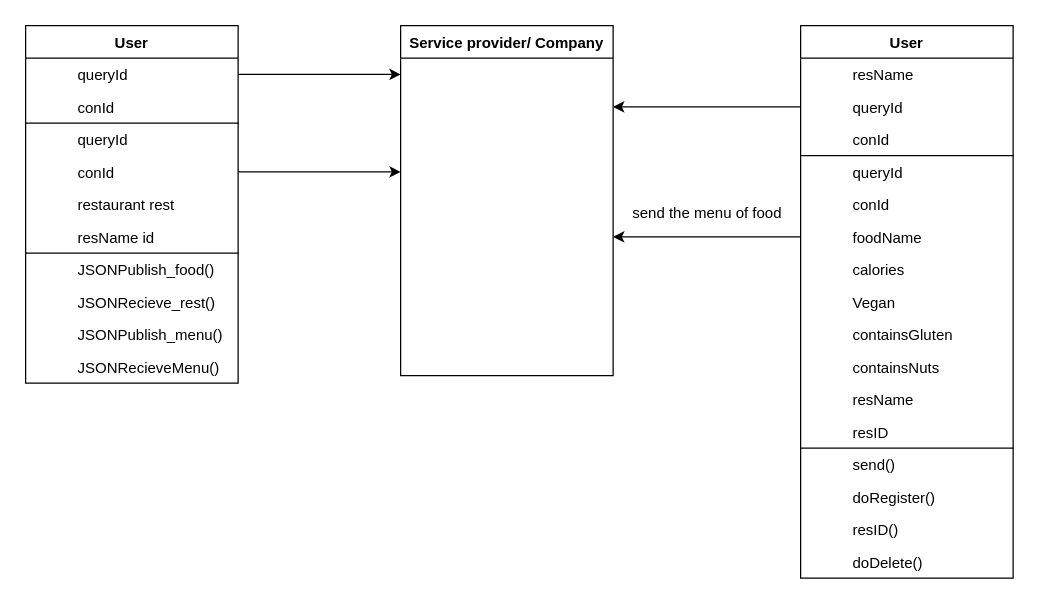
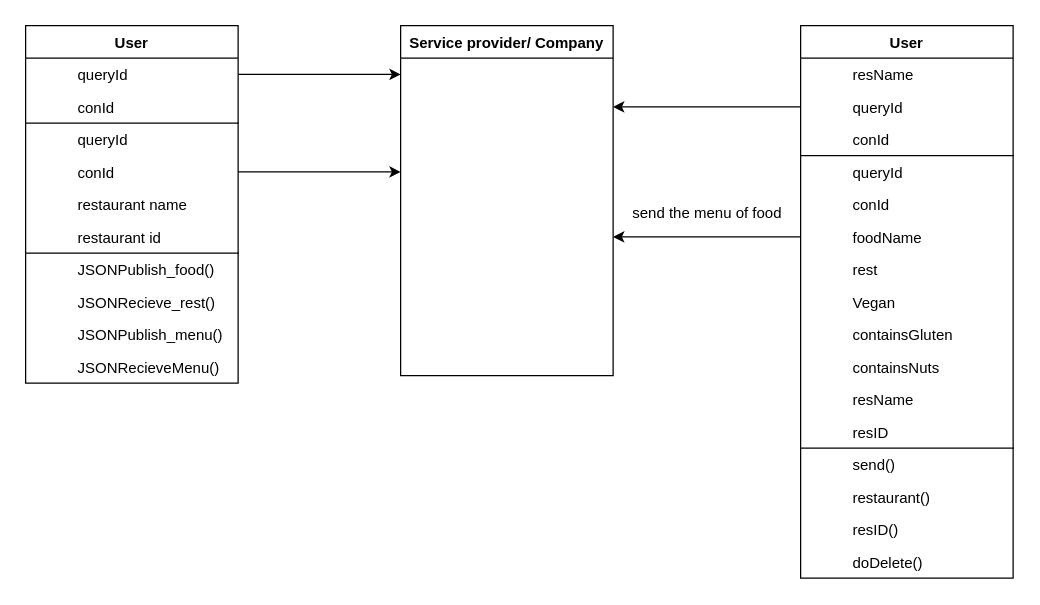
(139, 205) -> (139, 205)
(116, 238) -> (128, 238)
(882, 270) -> (869, 270)
(901, 498) -> (903, 498)
